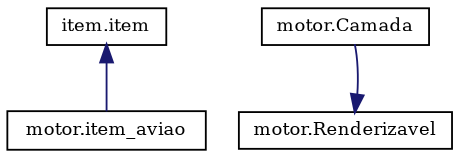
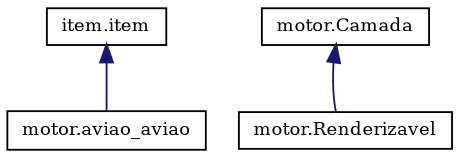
(358, 69) -> (333, 88)
(107, 130) -> (107, 130)
